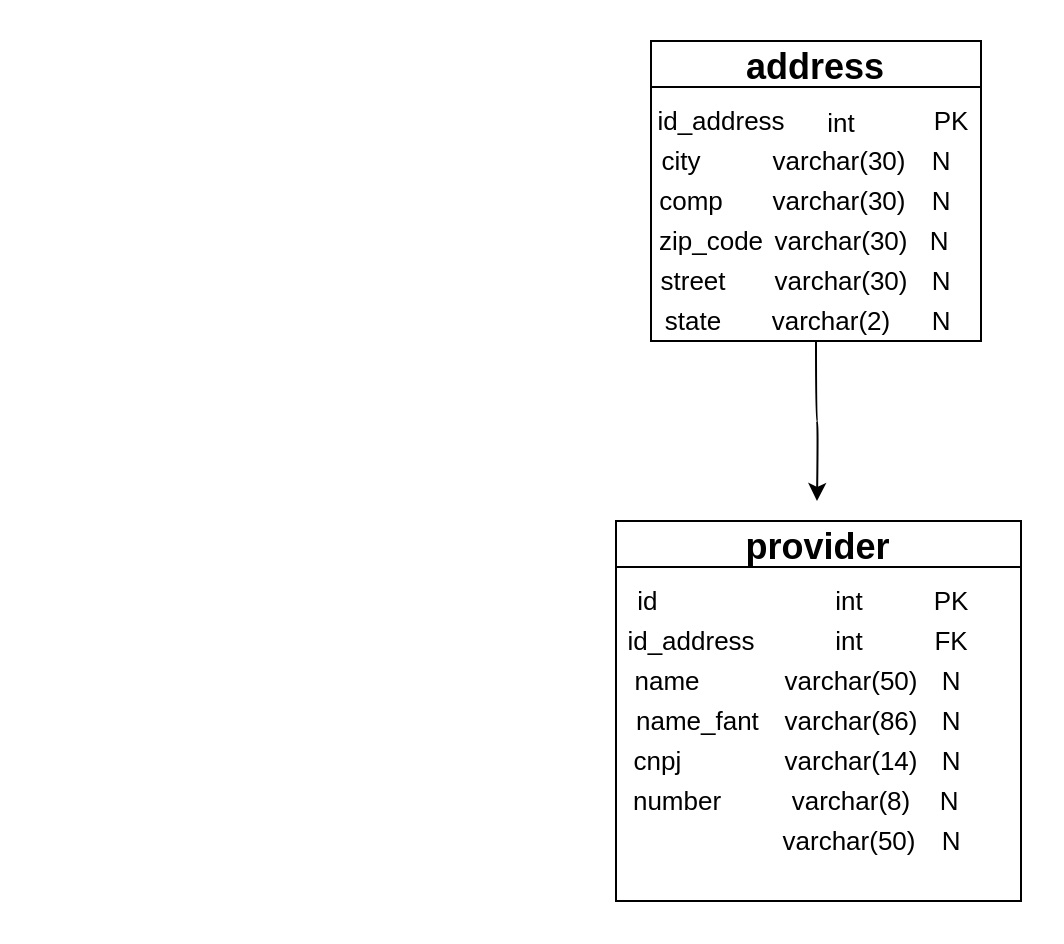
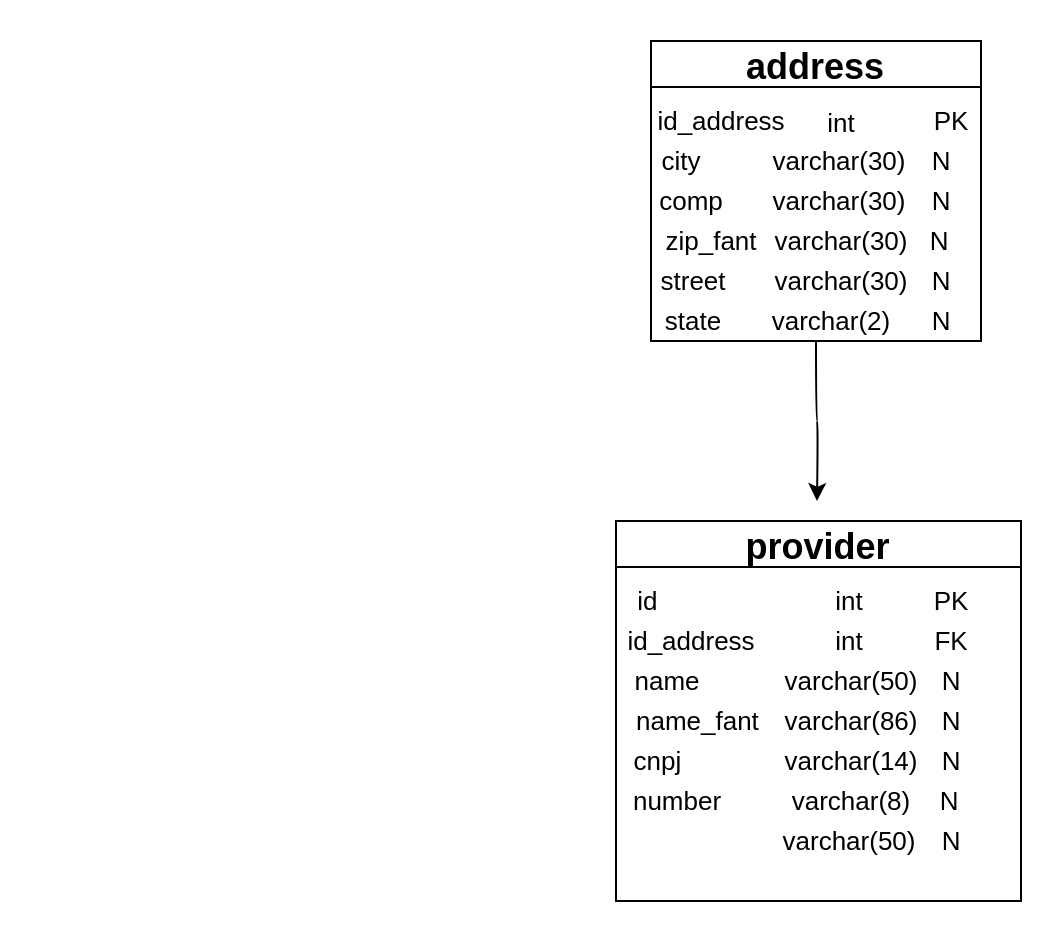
(712, 241) -> (712, 241)
